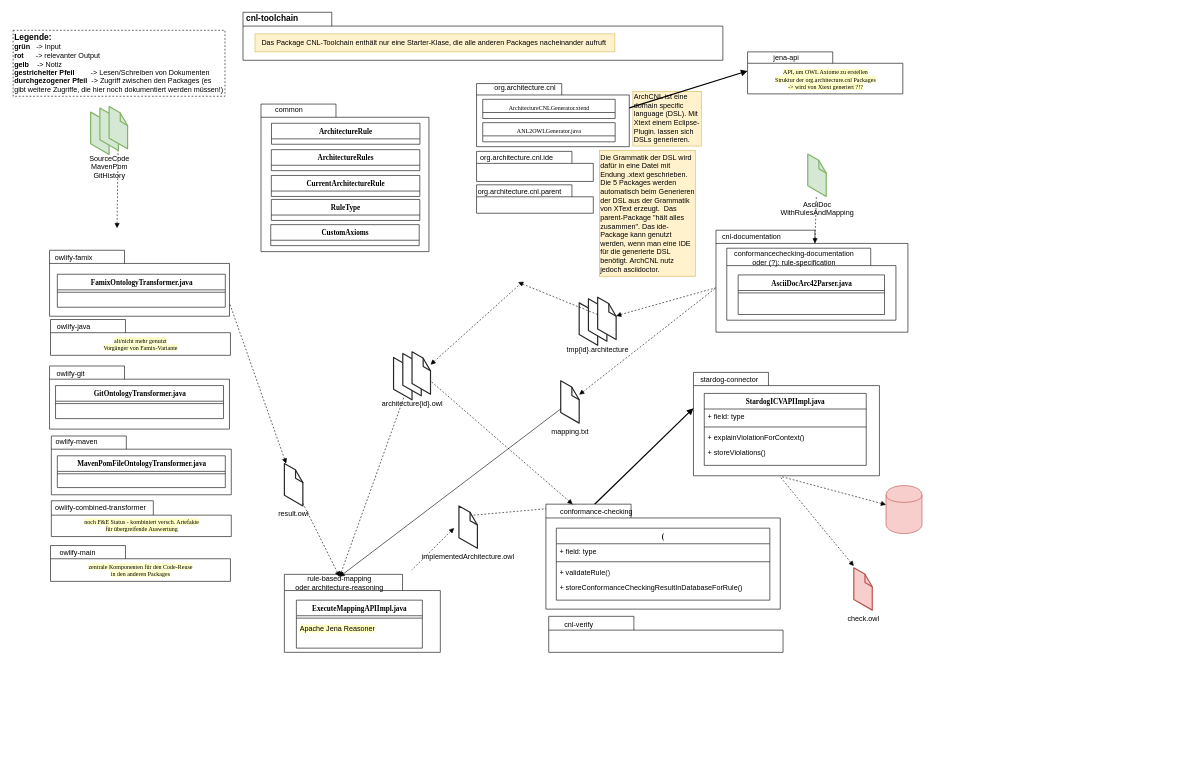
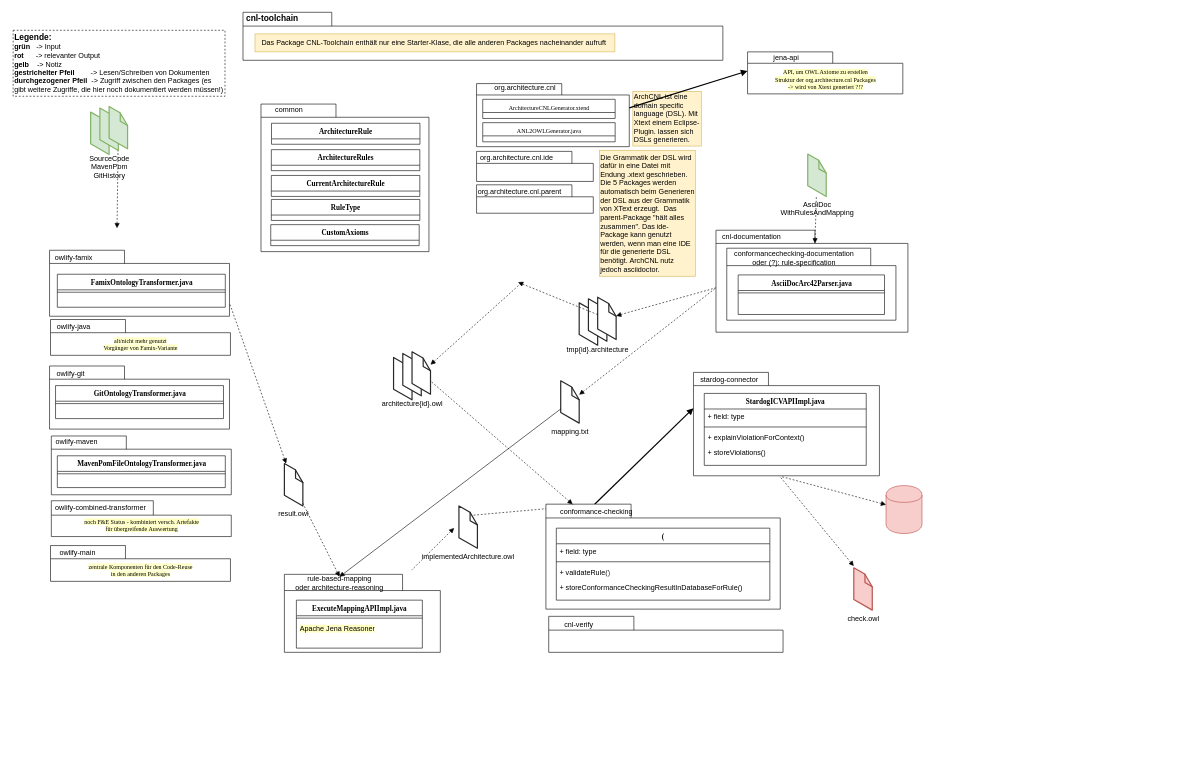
(375, 476) -> none
